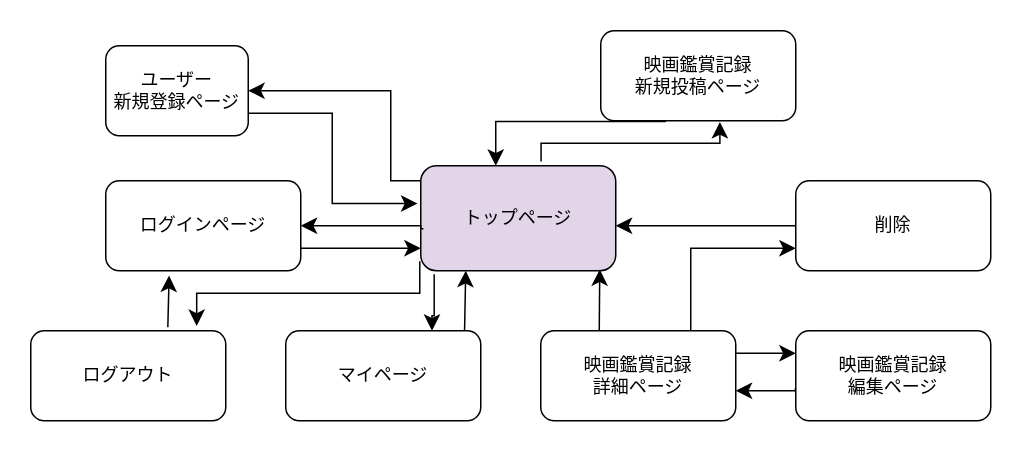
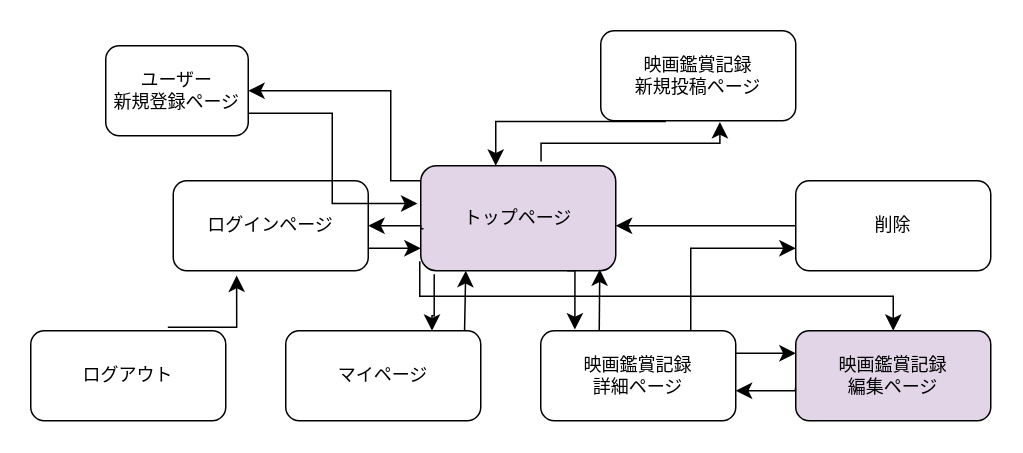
(203, 226) -> (271, 226)
(300, 293) -> (664, 296)
none -> (575, 293)
(893, 376) -> (893, 376)
